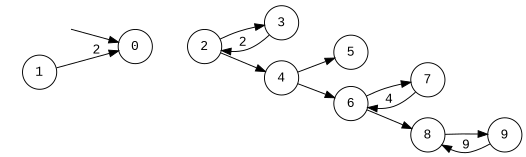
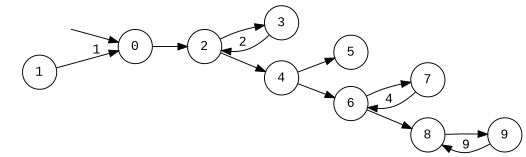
none -> (165, 47)
(97, 50) -> (97, 50)
